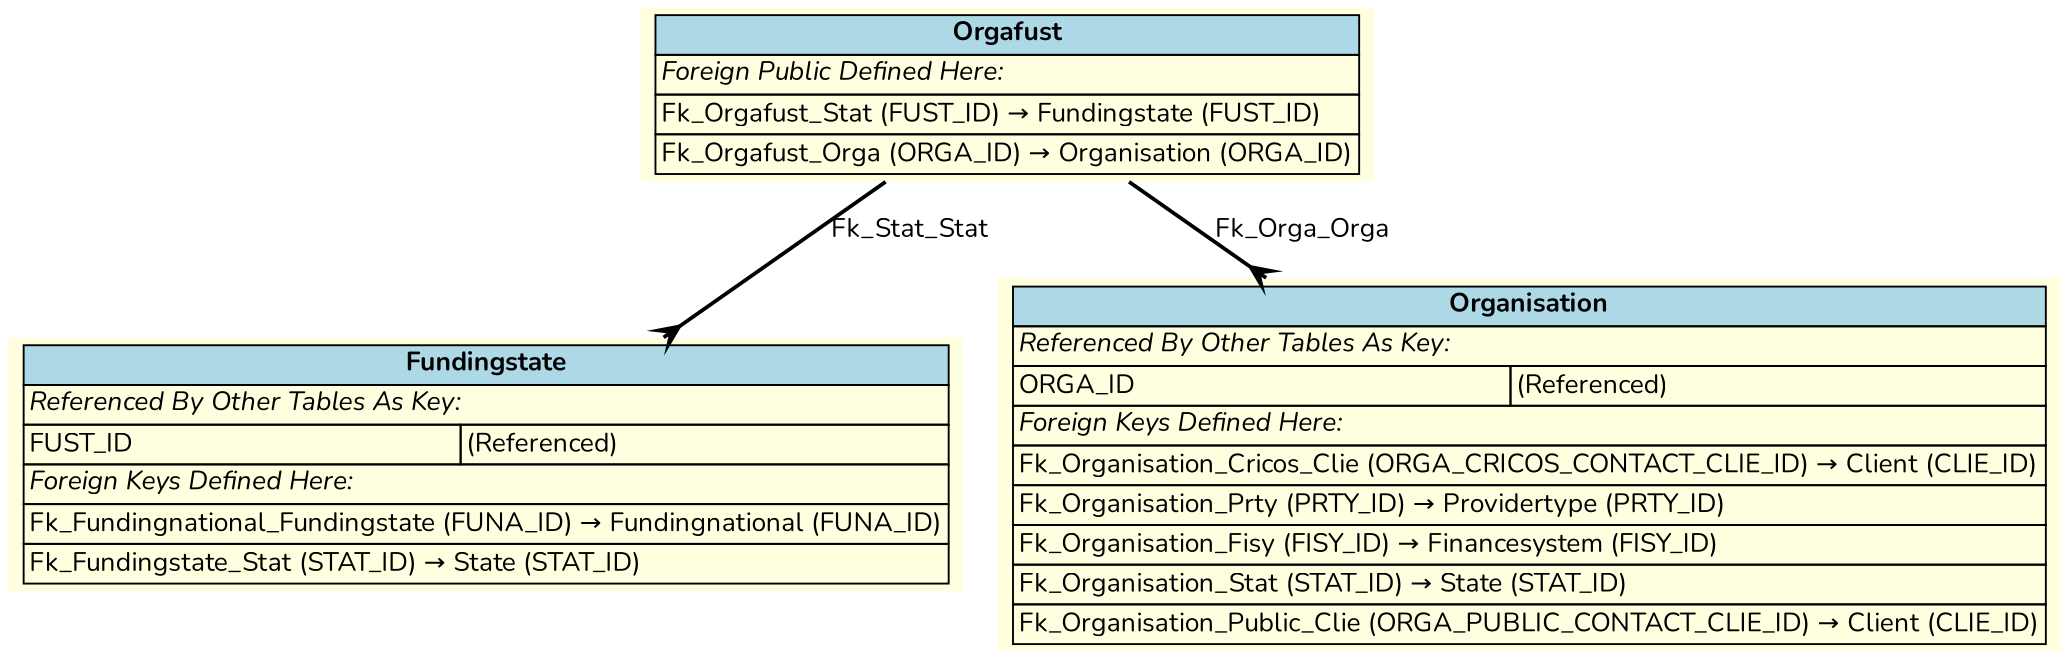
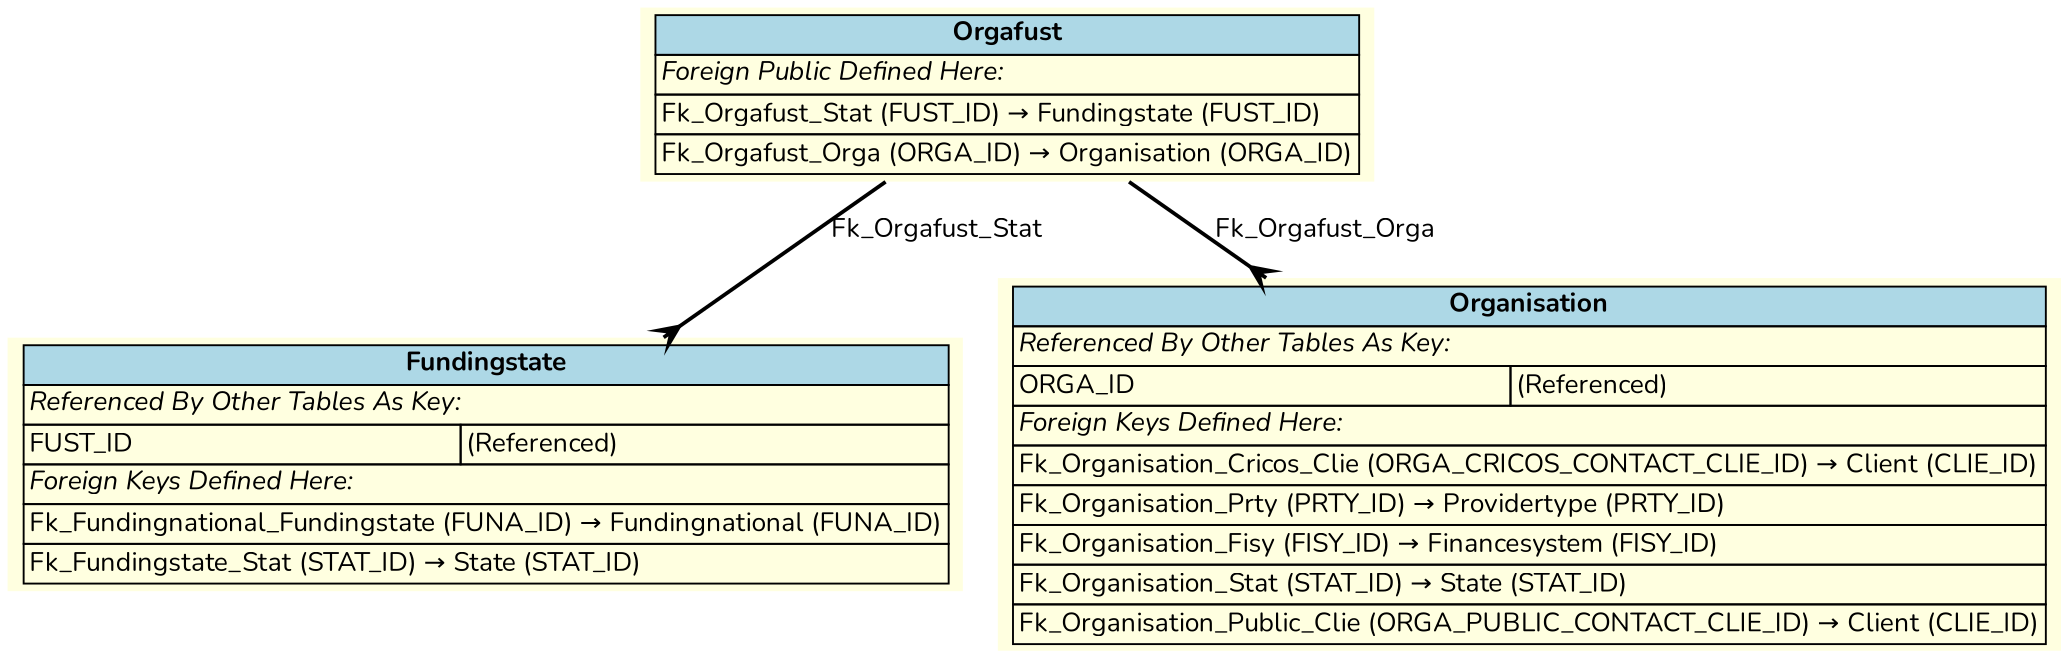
(910, 230) -> (937, 230)
(1302, 230) -> (1325, 230)
